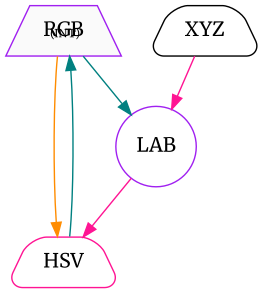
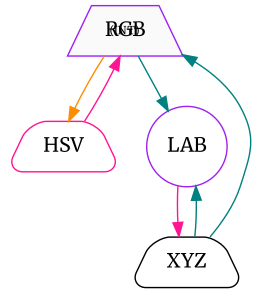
(186, 76) -> (196, 218)
none -> (251, 144)
(73, 153) -> (100, 96)
(112, 202) -> (177, 204)
